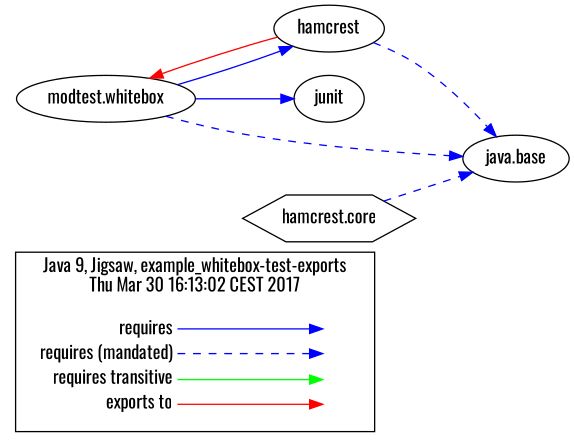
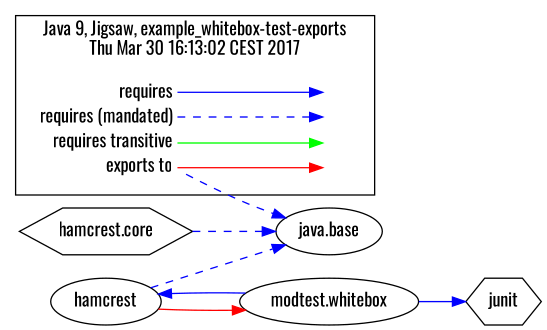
(329, 99) -> (504, 302)
(307, 143) -> (246, 203)
